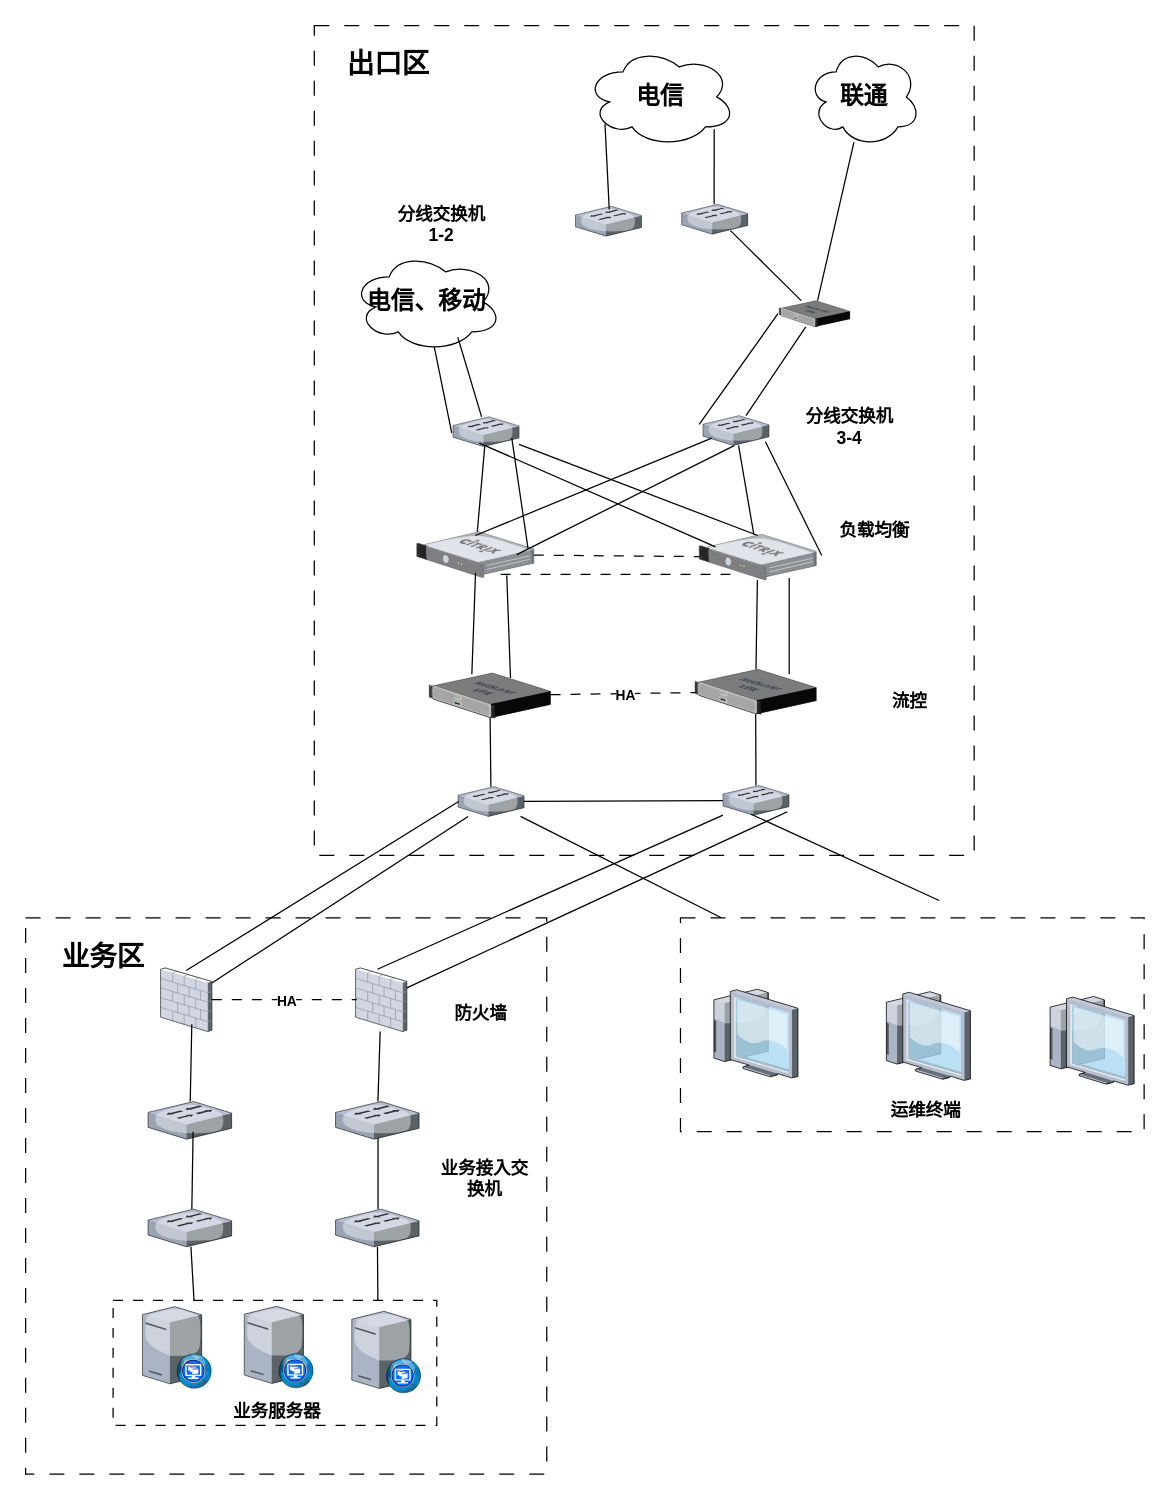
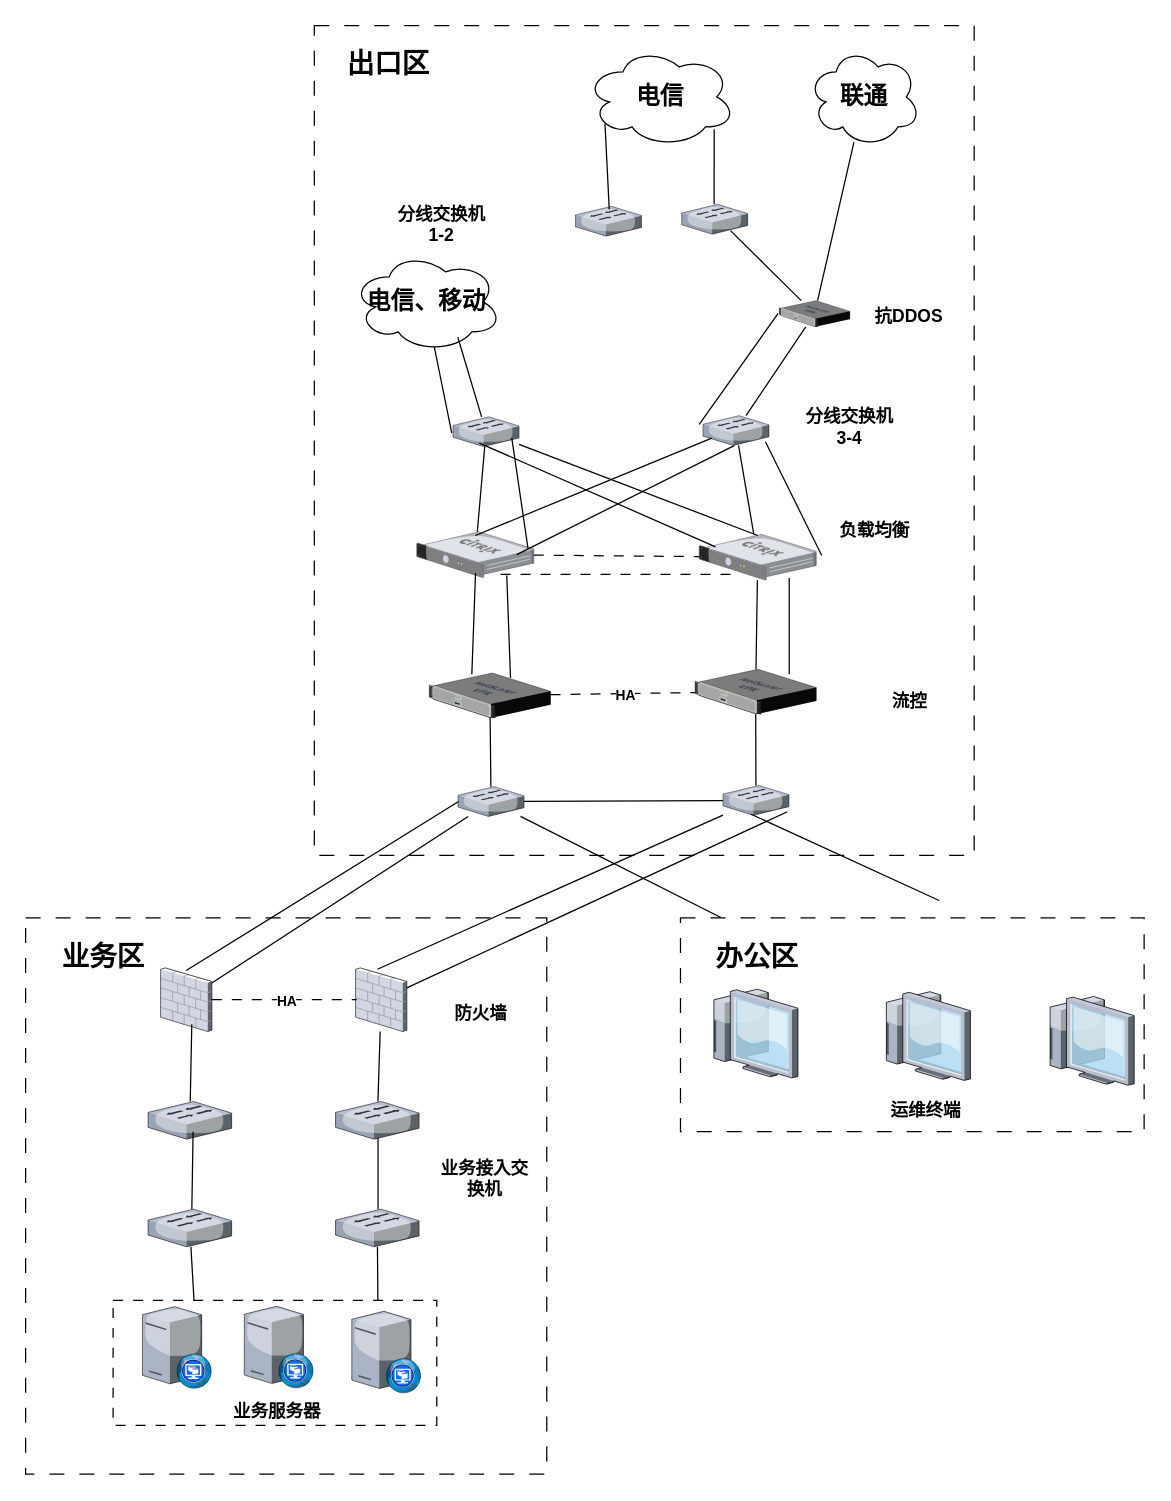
none -> (909, 317)
none -> (758, 958)
